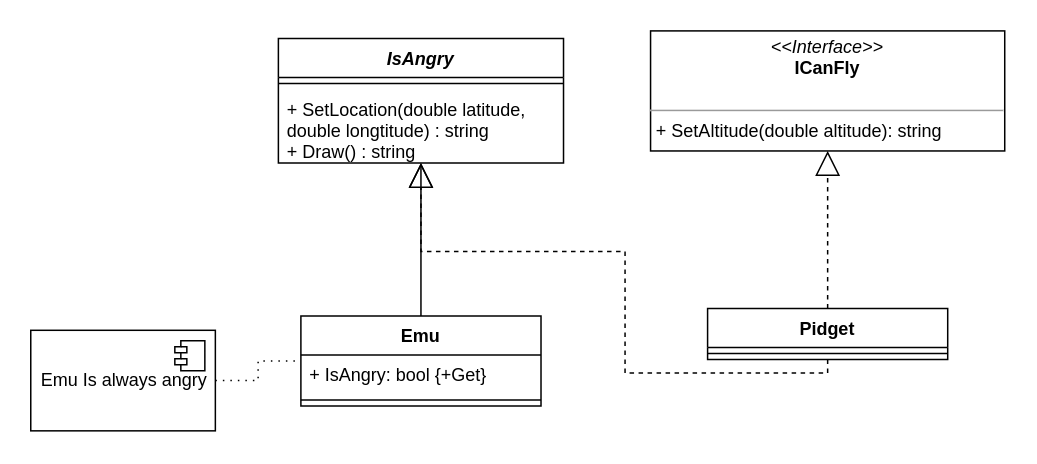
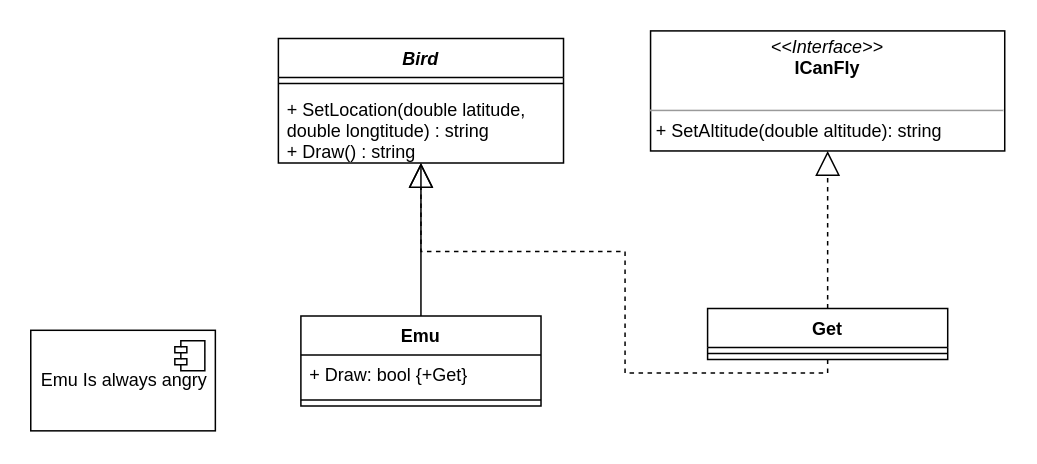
(420, 59) -> (420, 59)
(827, 329) -> (827, 329)
(258, 372) -> none
(408, 375) -> (393, 375)
